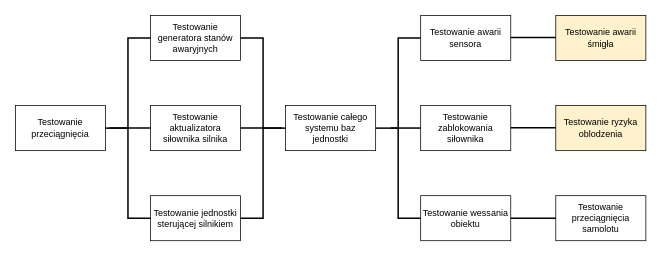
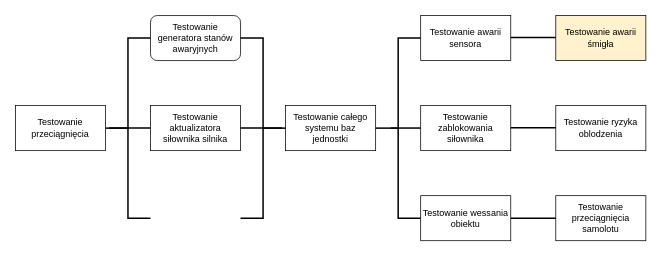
(195, 38) -> (195, 38)
(600, 128) -> (600, 128)
(195, 218) -> none
